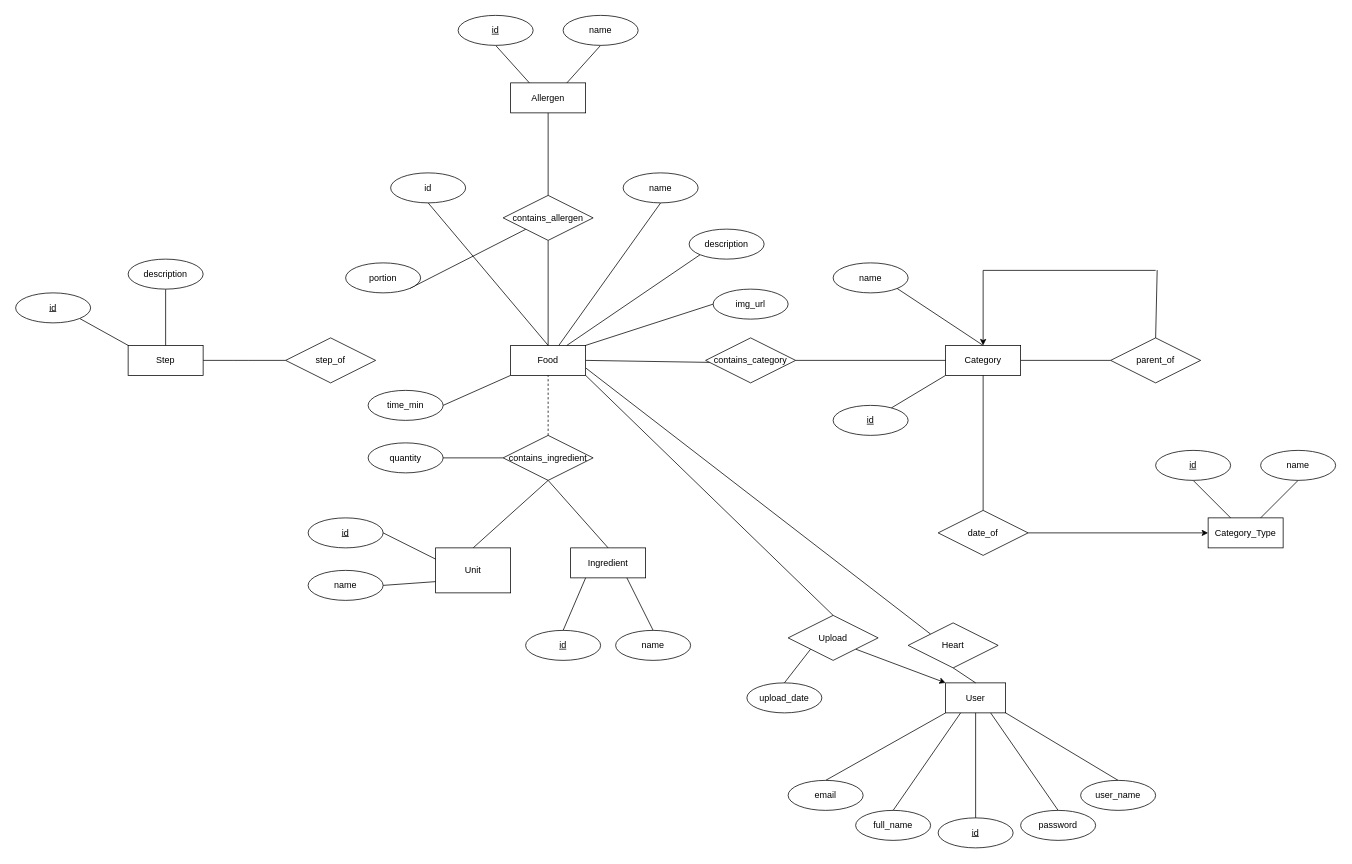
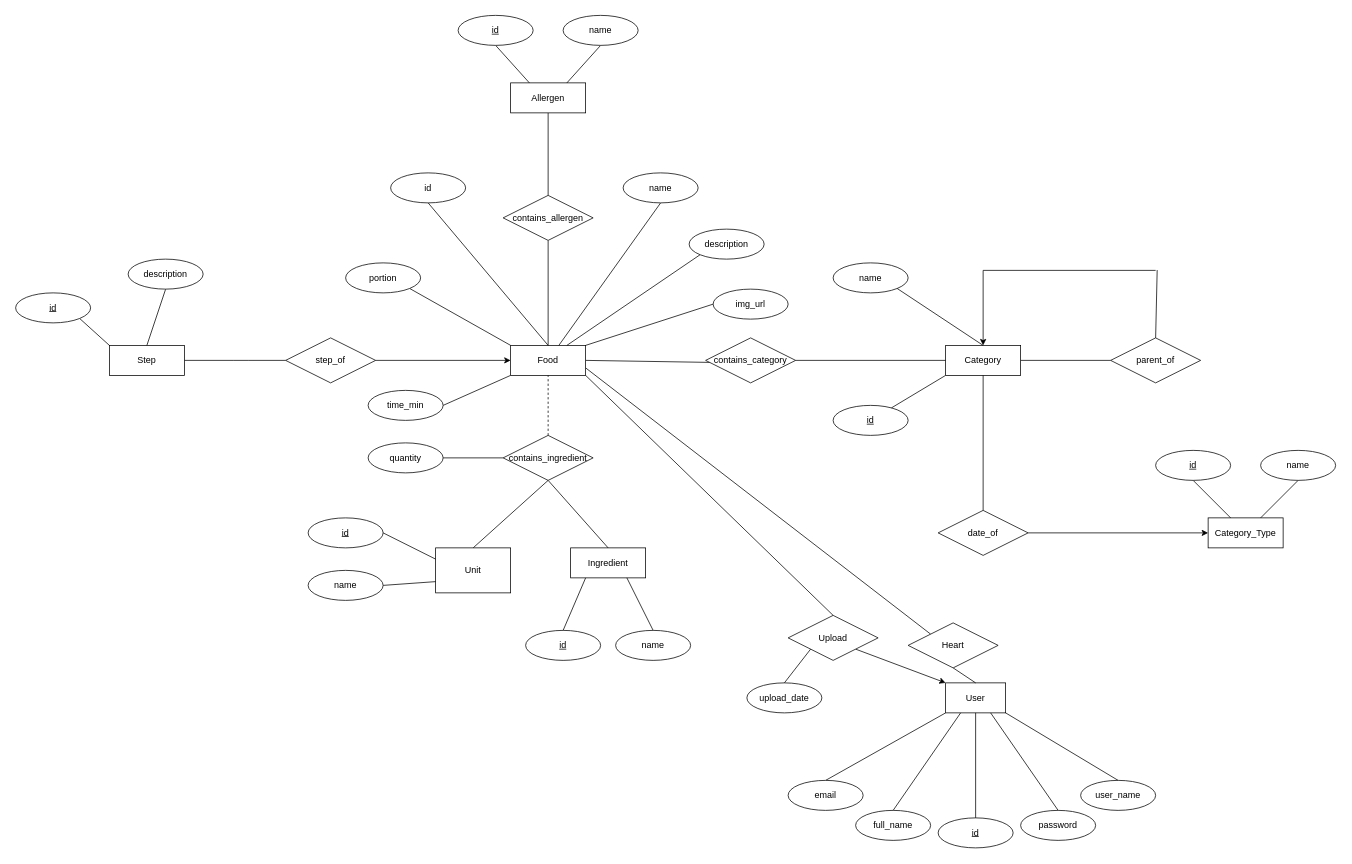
(467, 259) -> (459, 317)
(165, 360) -> (147, 360)
none -> (440, 360)
